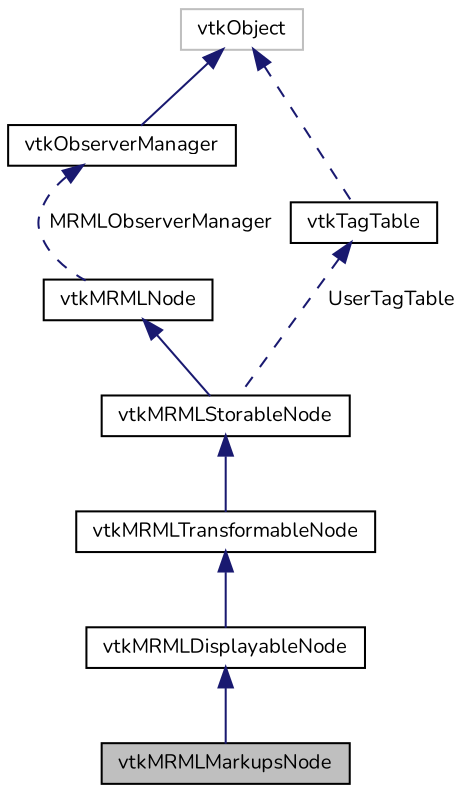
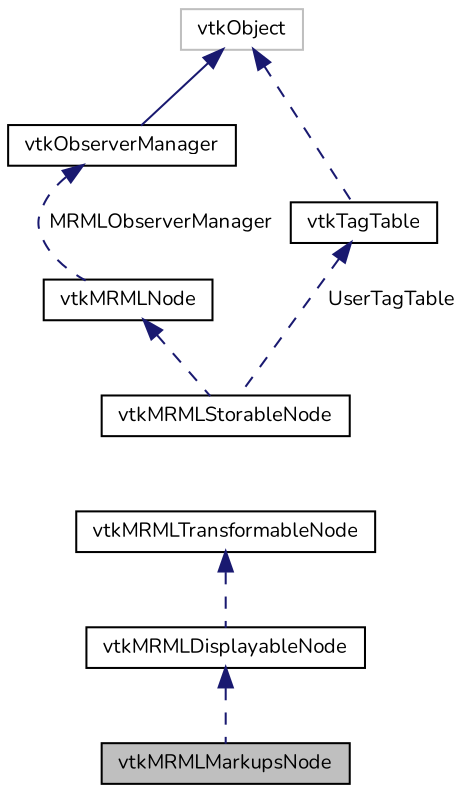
(184, 365) -> (184, 365)
(226, 484) -> none
(226, 600) -> (226, 600)
(226, 716) -> (226, 716)
